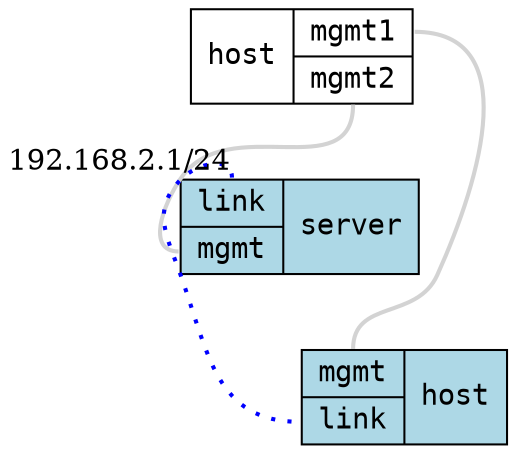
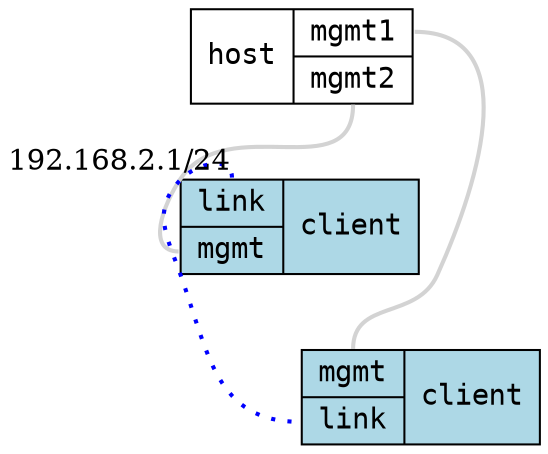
(351, 226) -> (351, 226)
(456, 396) -> (472, 396)
